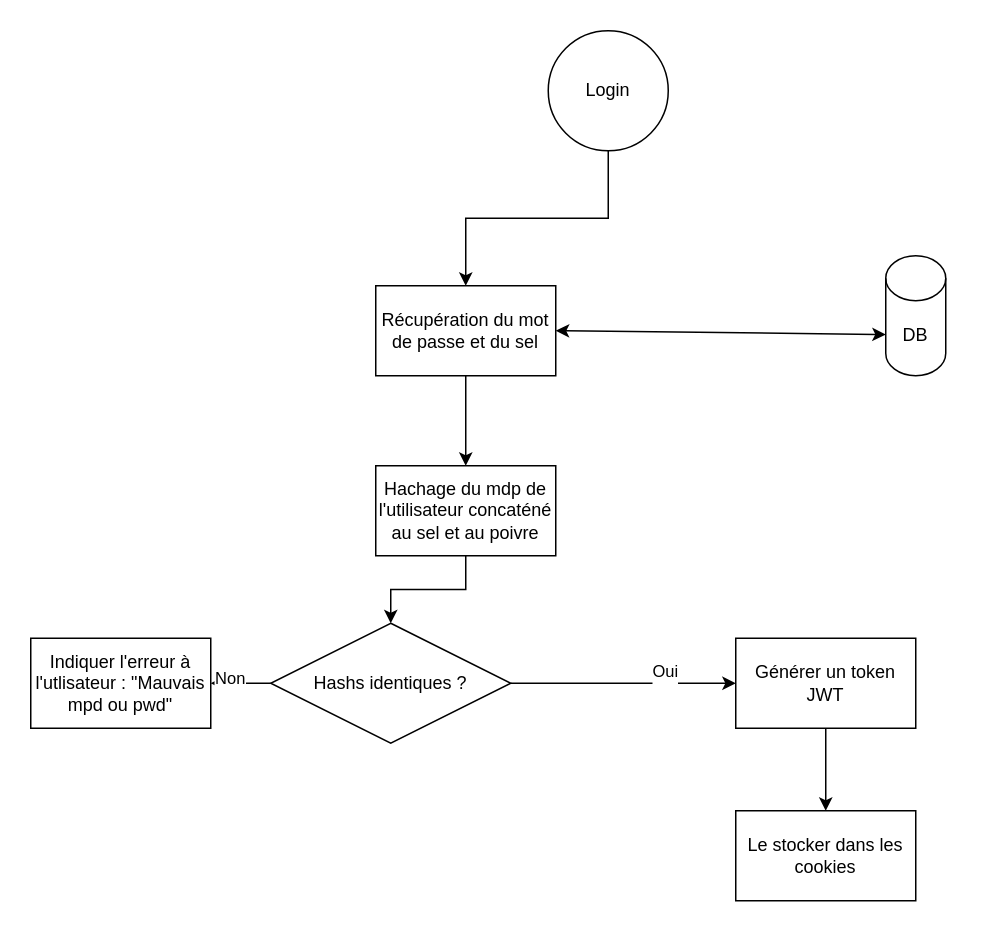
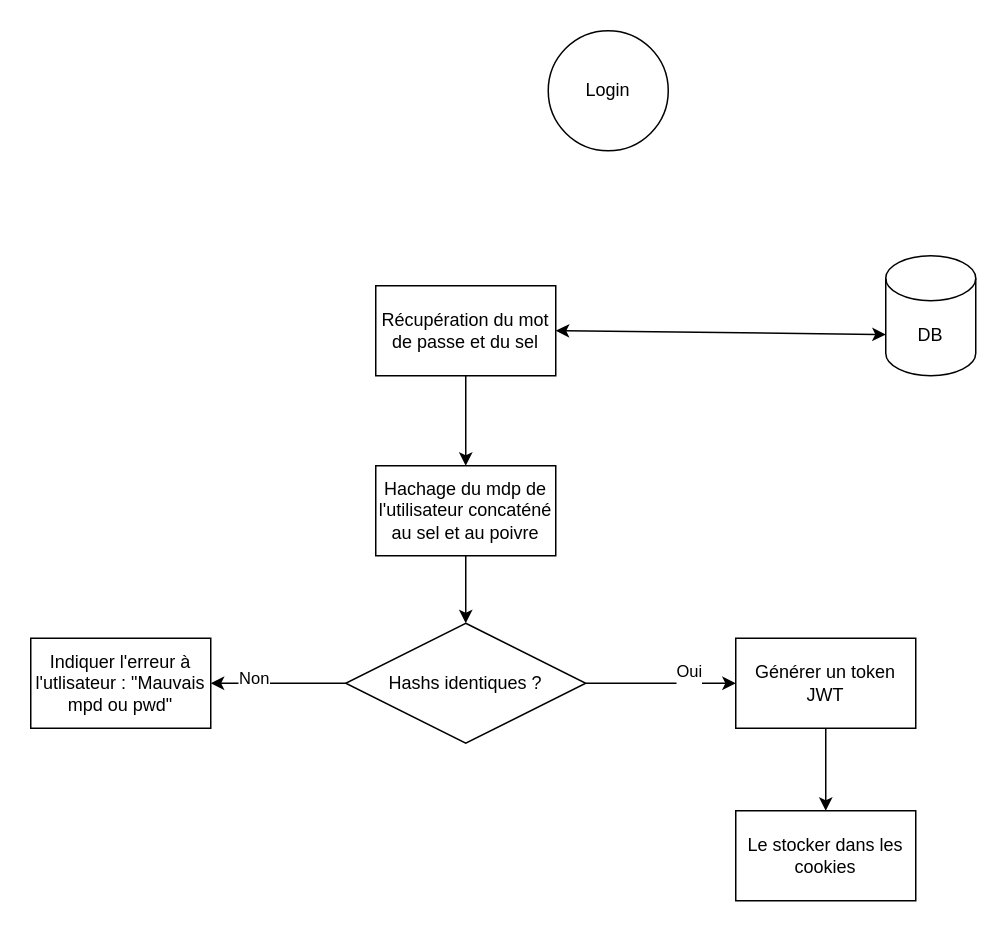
(542, 218) -> none
(916, 316) -> (931, 316)
(391, 683) -> (466, 683)
